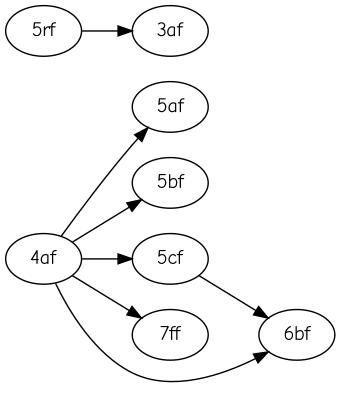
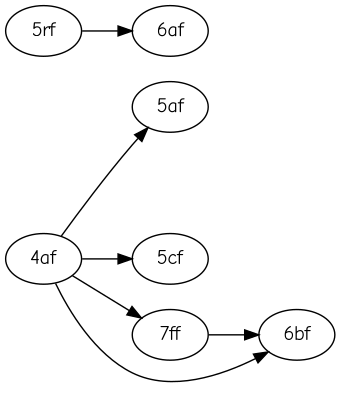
(170, 31) -> (170, 31)
(170, 183) -> none
(227, 293) -> (227, 335)
